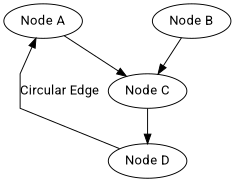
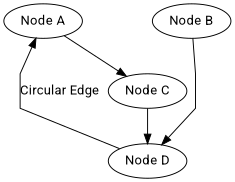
(172, 52) -> (196, 93)
